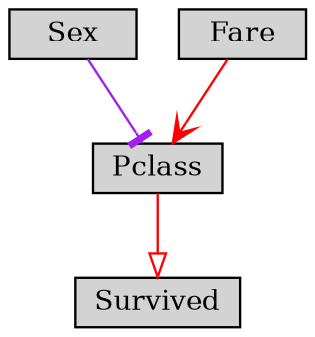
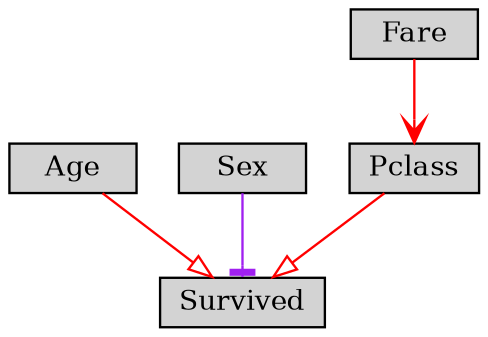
(112, 96) -> (242, 229)
none -> (73, 168)
